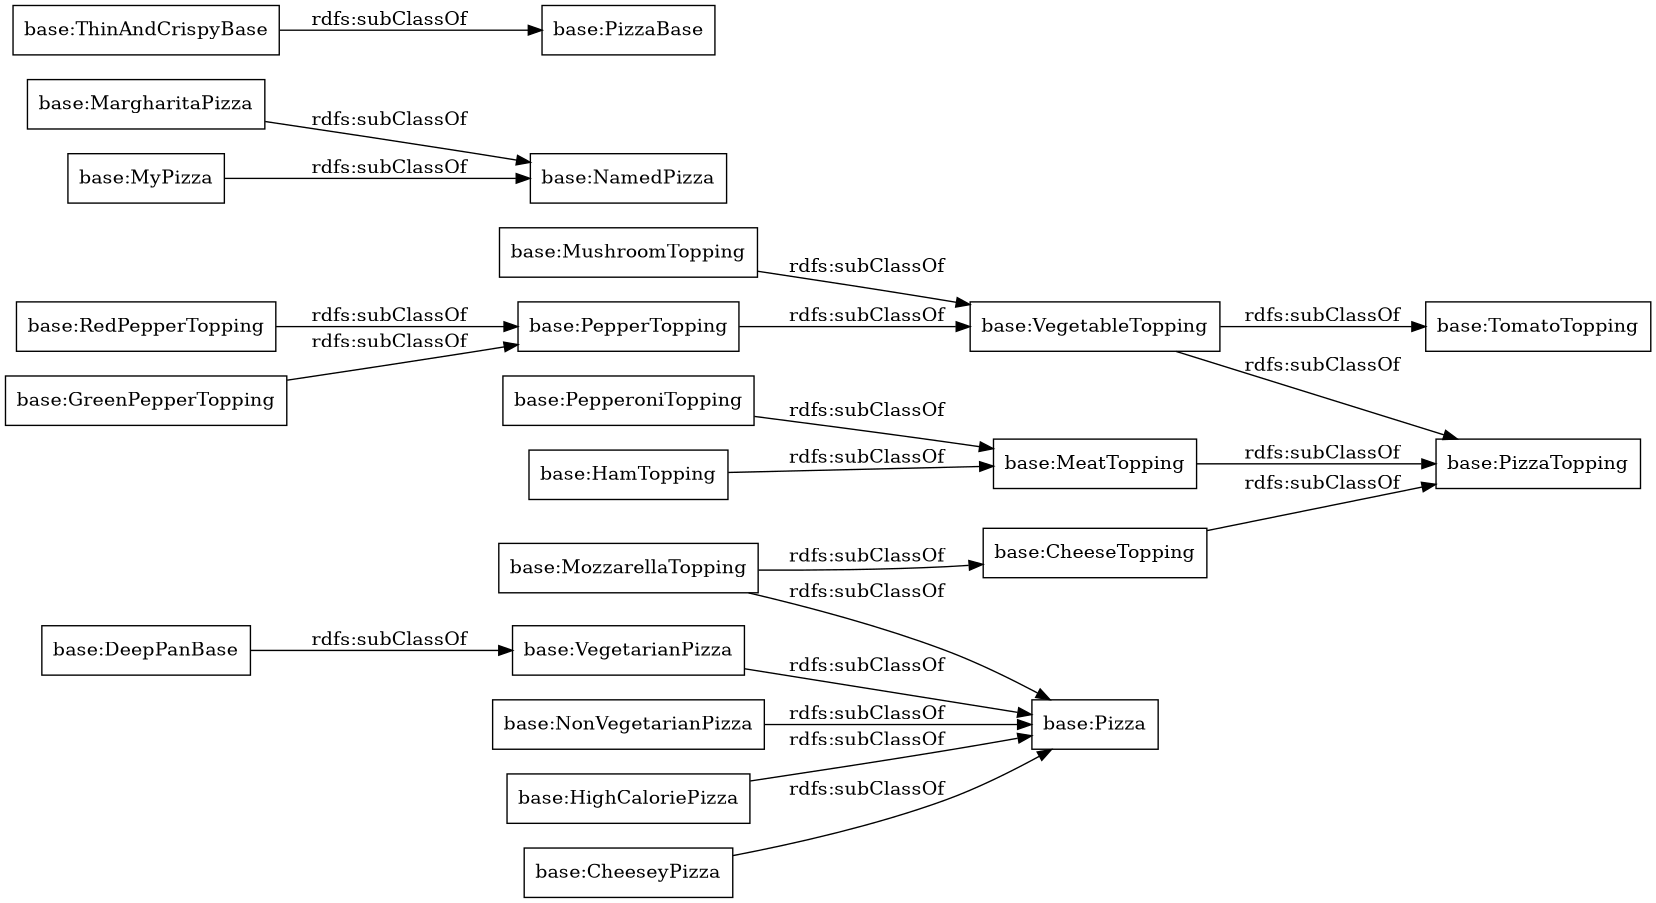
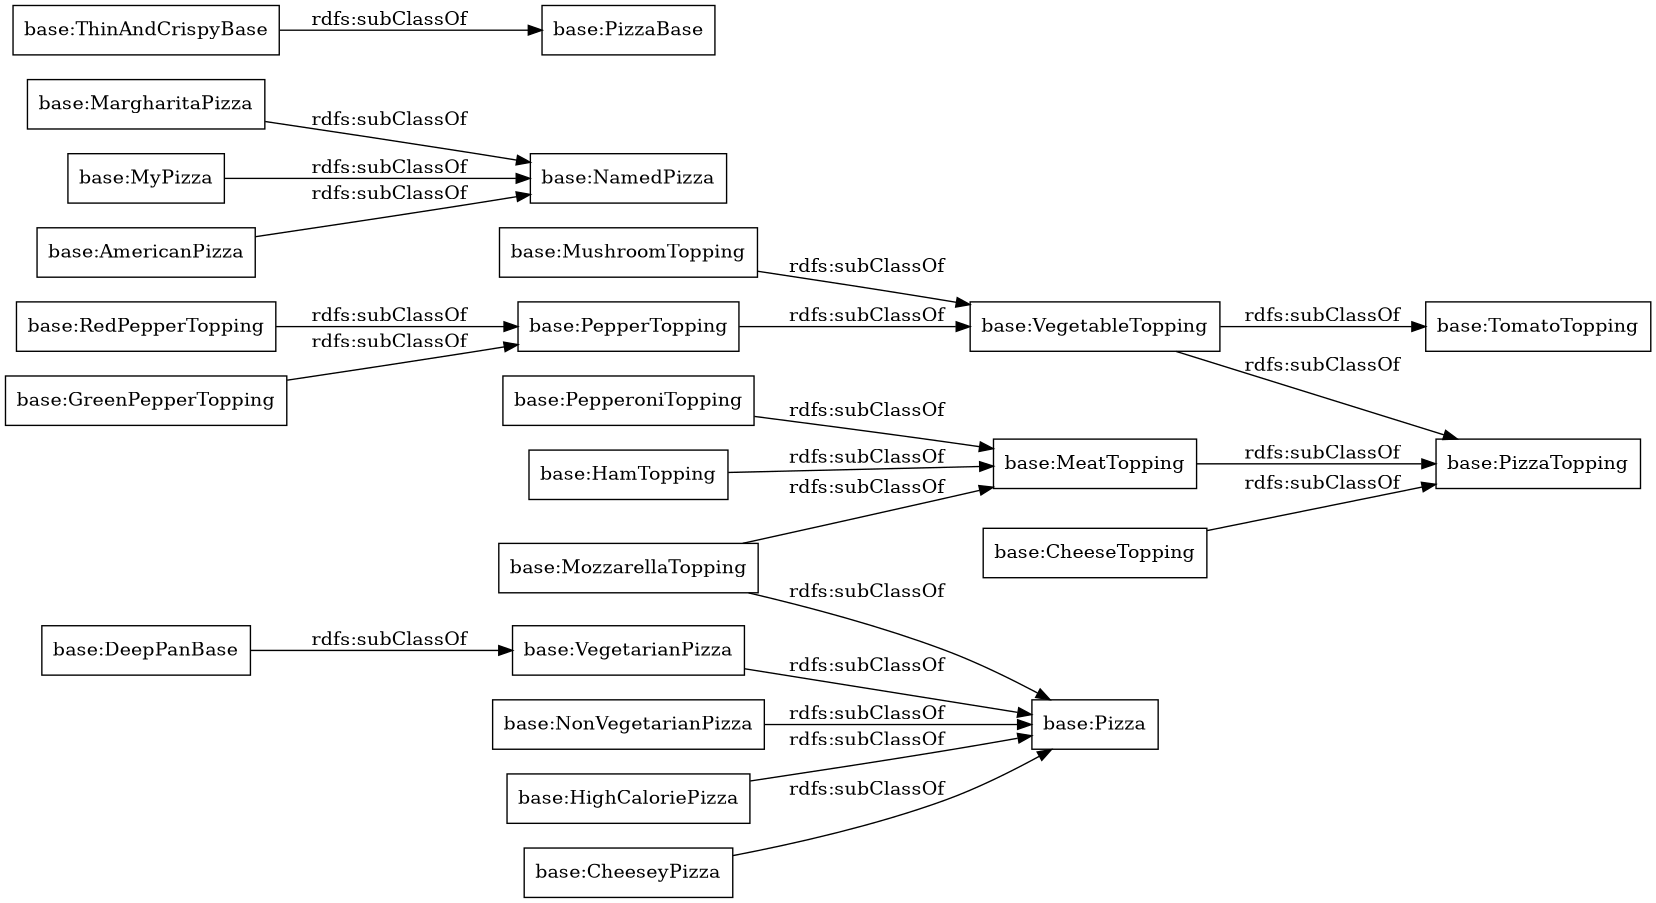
none -> (146, 252)
(864, 569) -> (861, 517)
